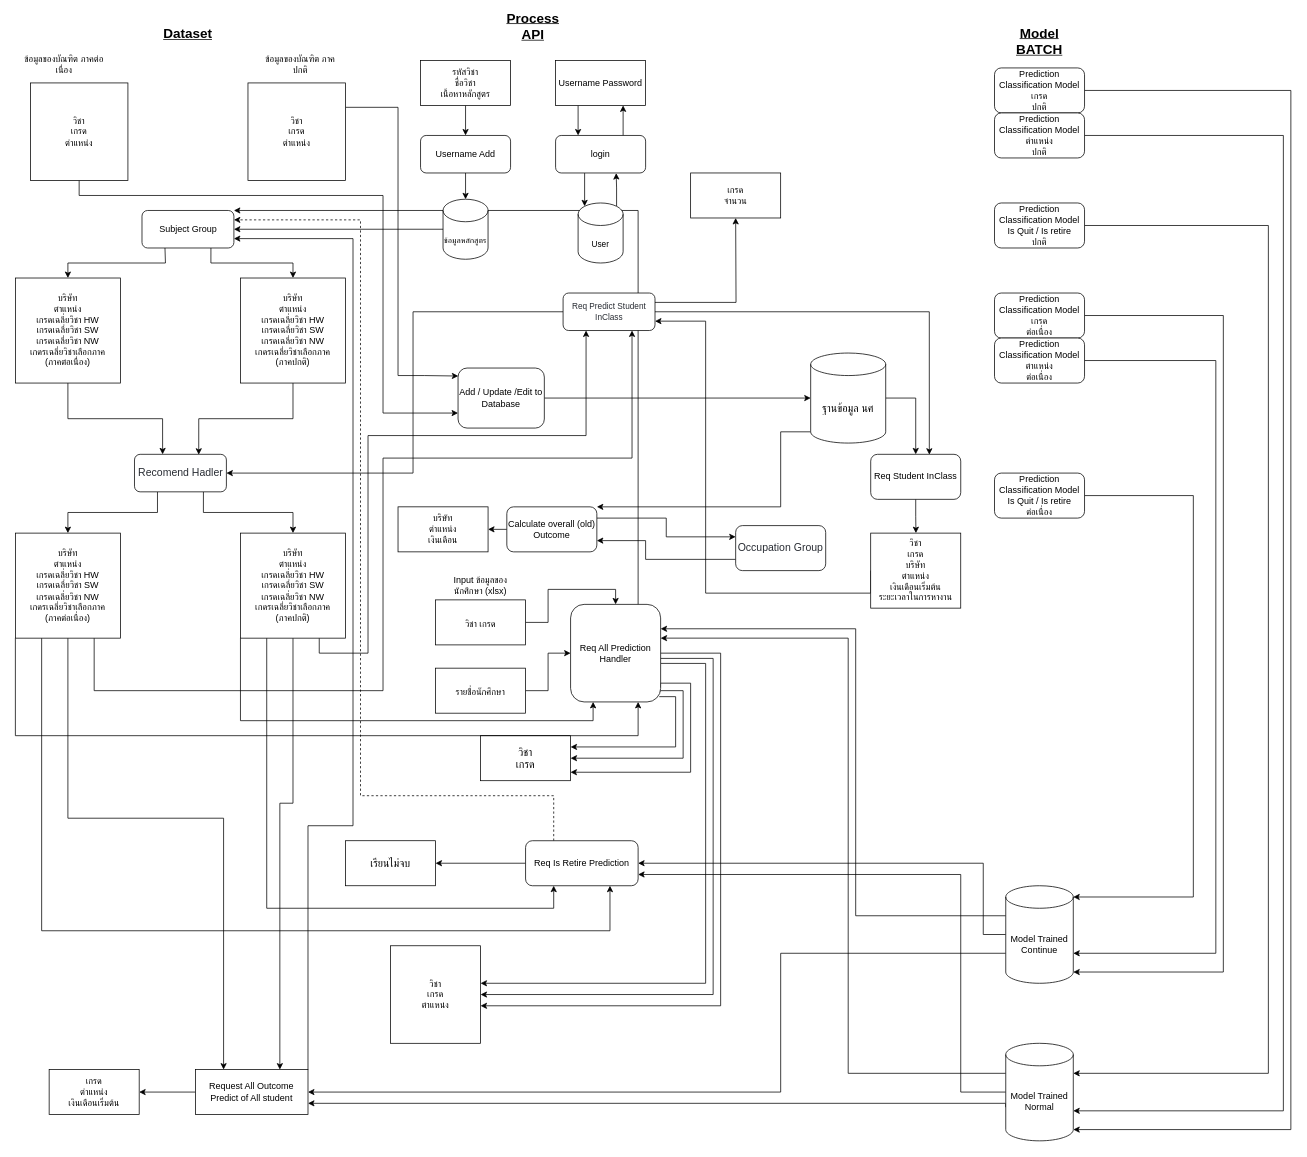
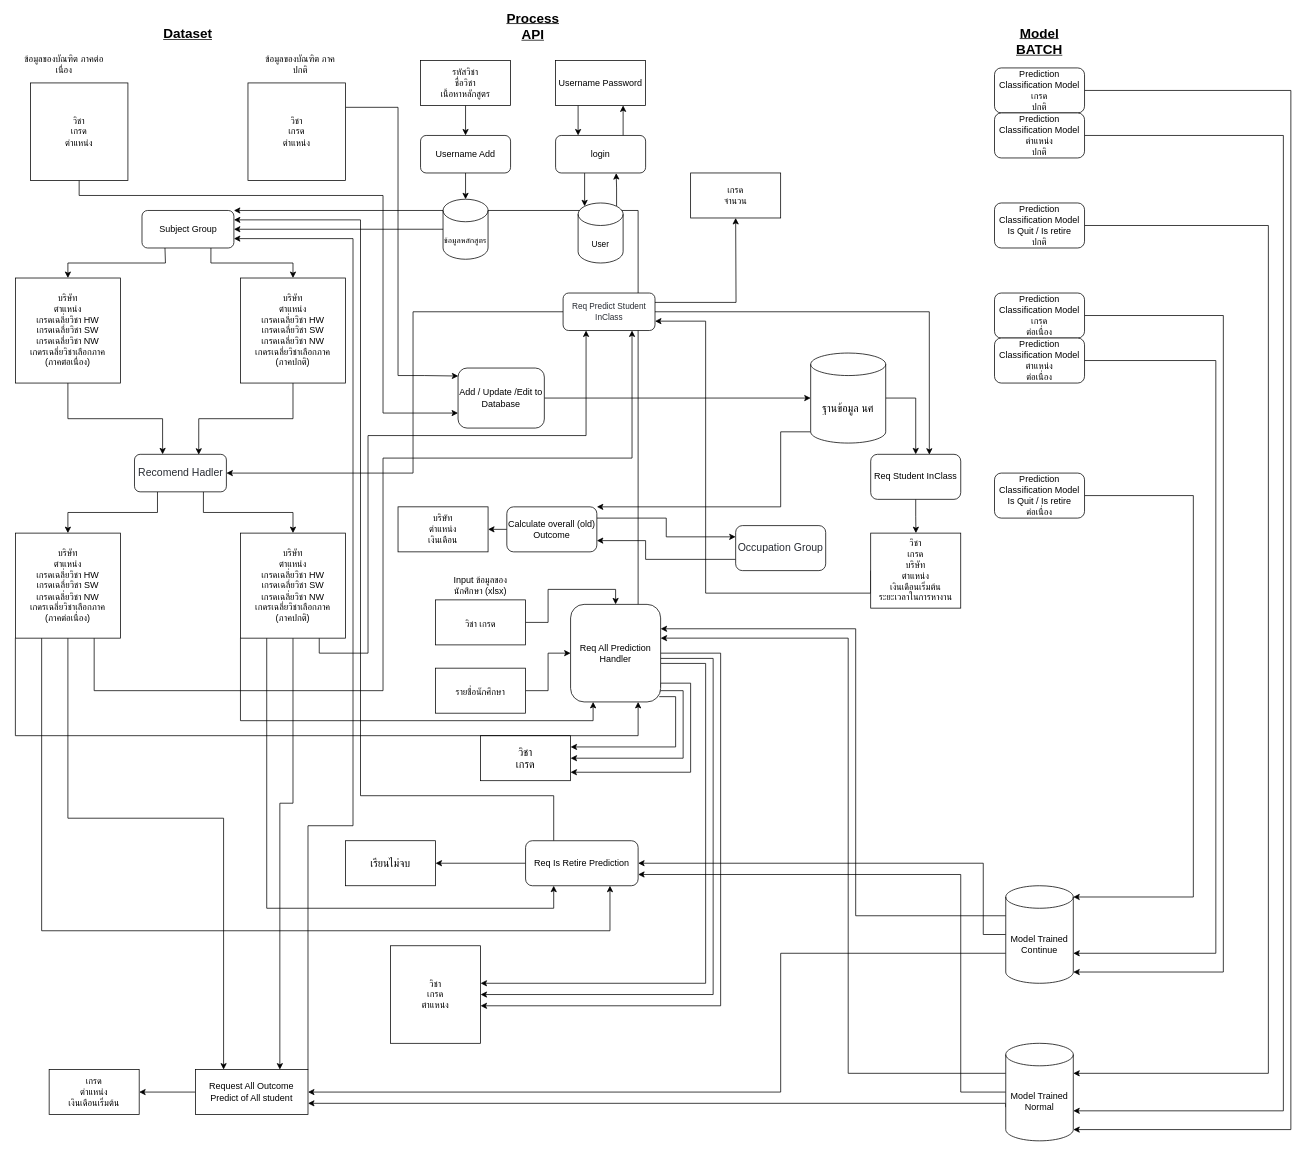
(360, 567) -> (360, 567)
